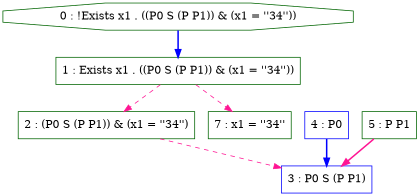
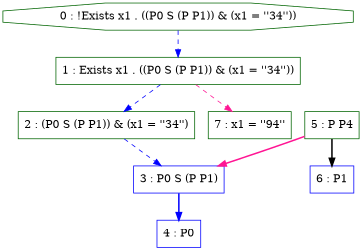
(178, 40) -> (178, 40)
(145, 96) -> (145, 96)
(250, 125) -> (250, 125)
(389, 125) -> (332, 125)
(327, 149) -> (179, 203)
(217, 152) -> (140, 150)
none -> (332, 179)
